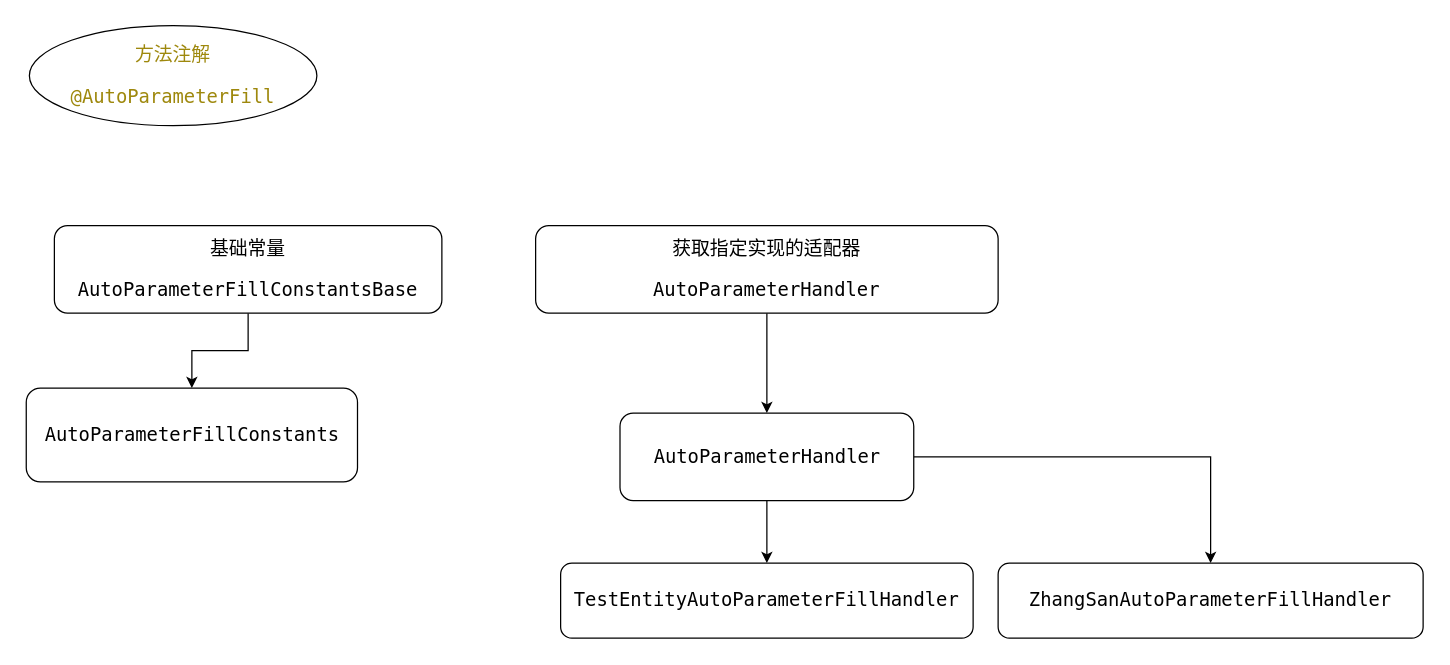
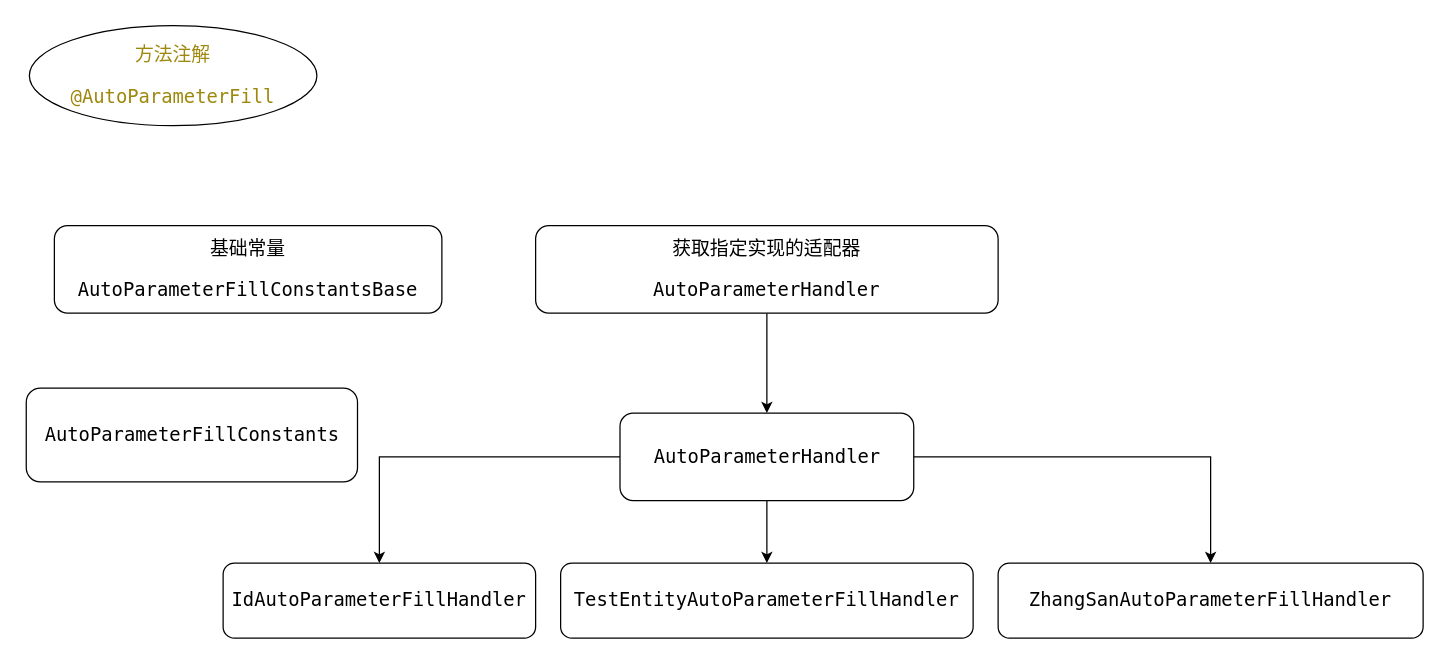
(224, 351) -> none
none -> (451, 457)
none -> (379, 601)
